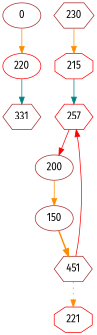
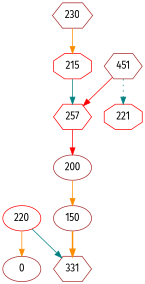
(22, 37) -> (22, 240)
(62, 240) -> (73, 240)
(73, 291) -> (123, 88)
